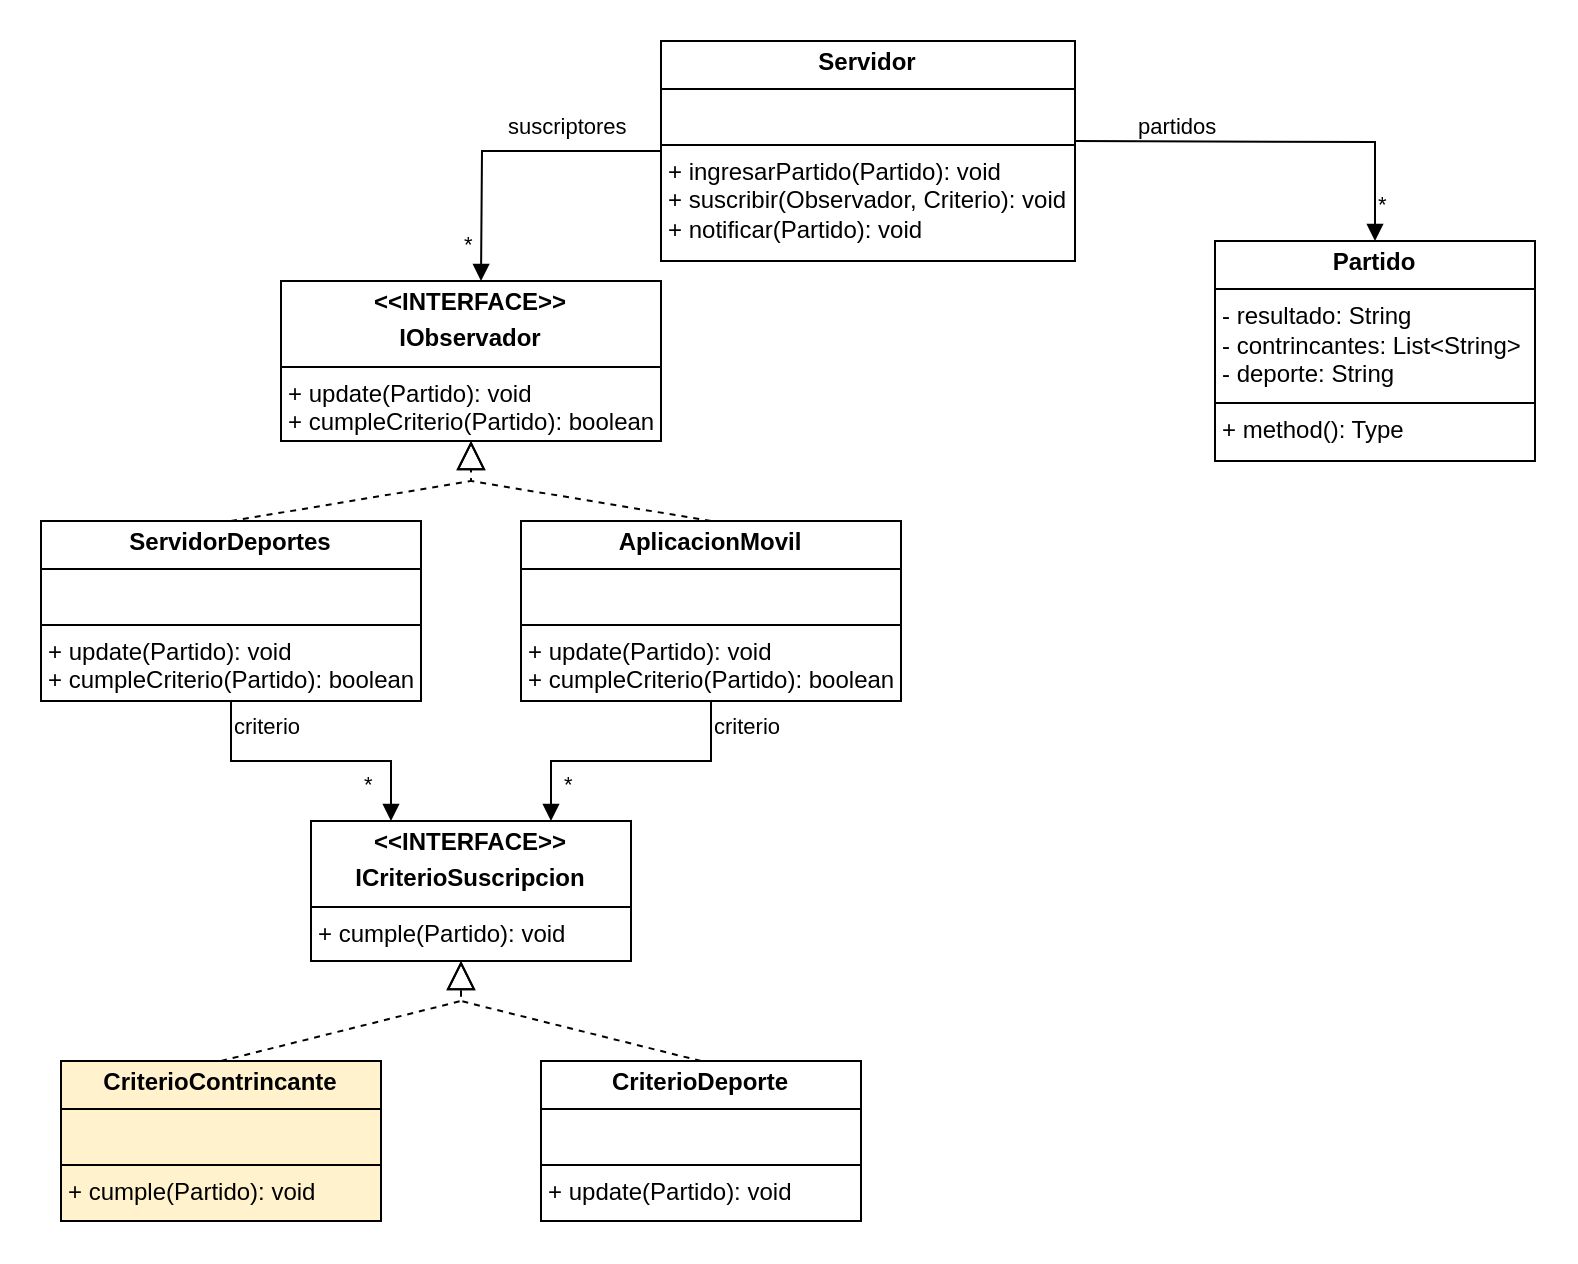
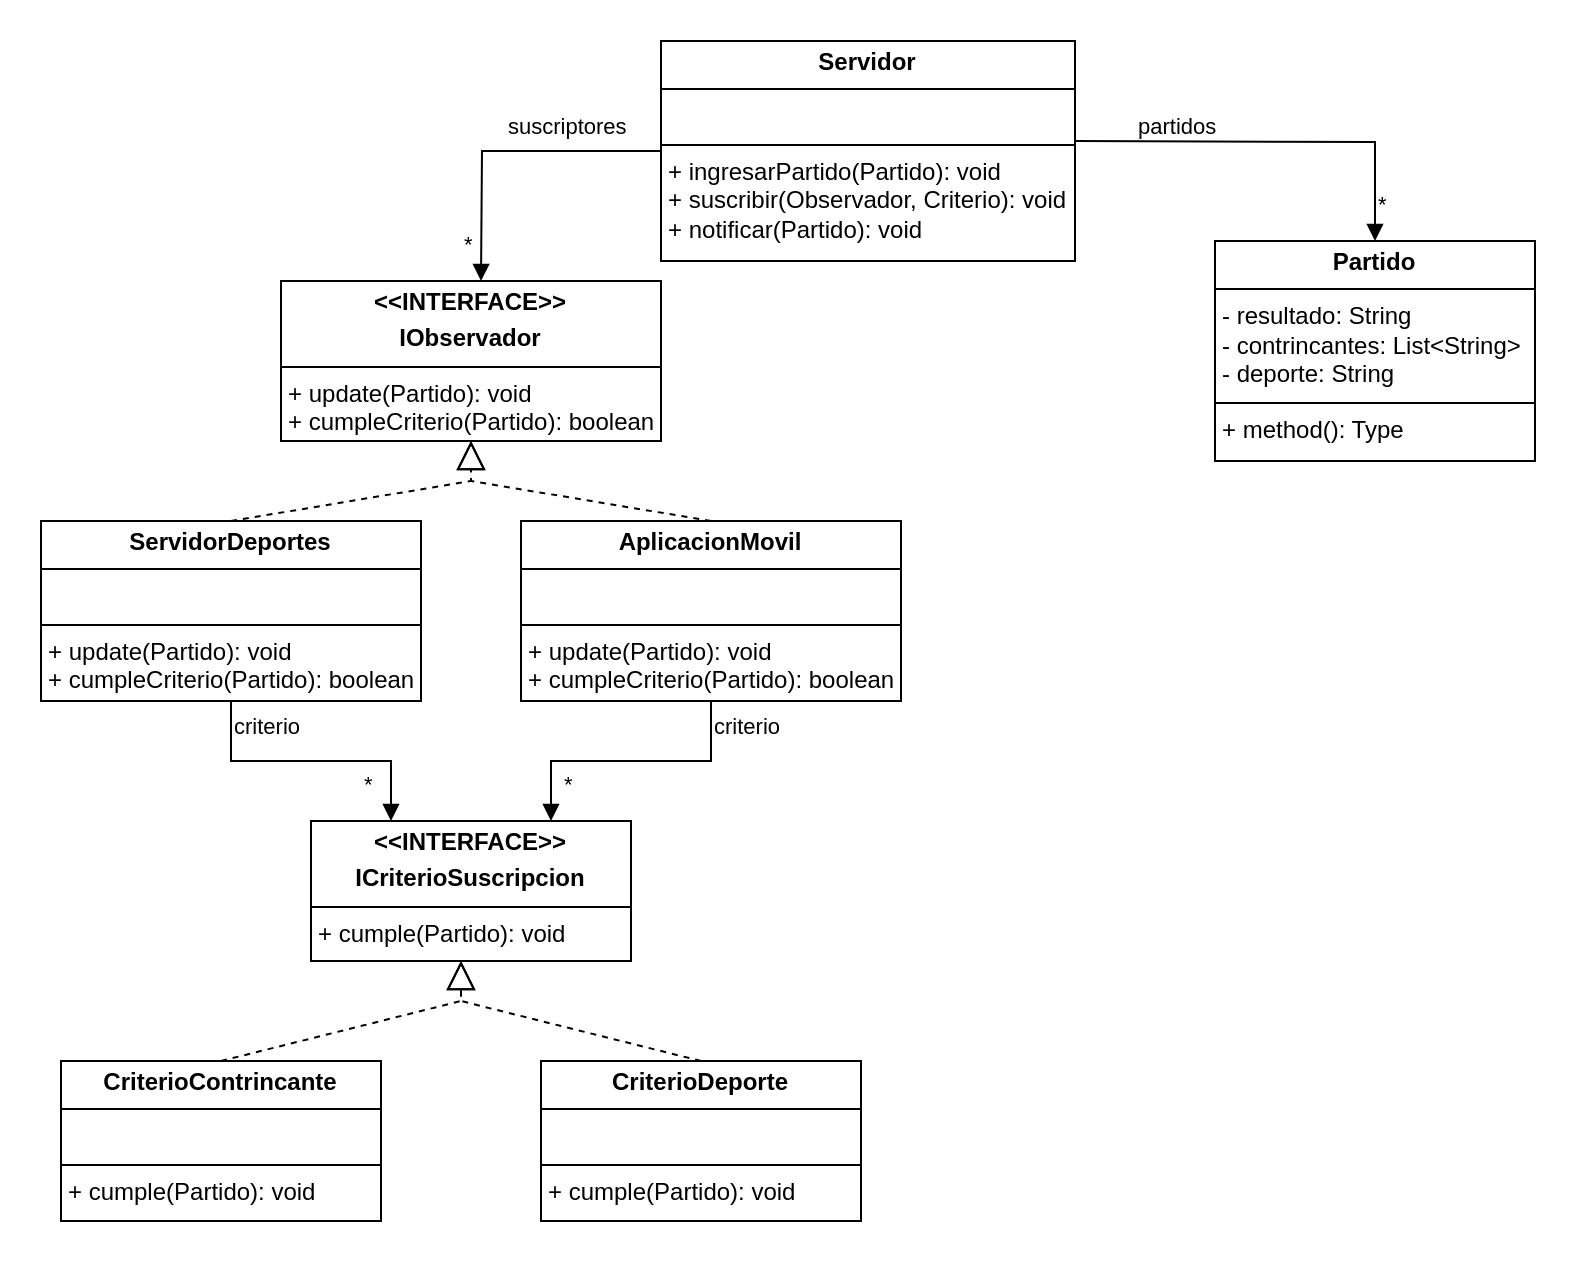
(680, 1090) -> (677, 1090)
(221, 1141) -> (221, 1141)
